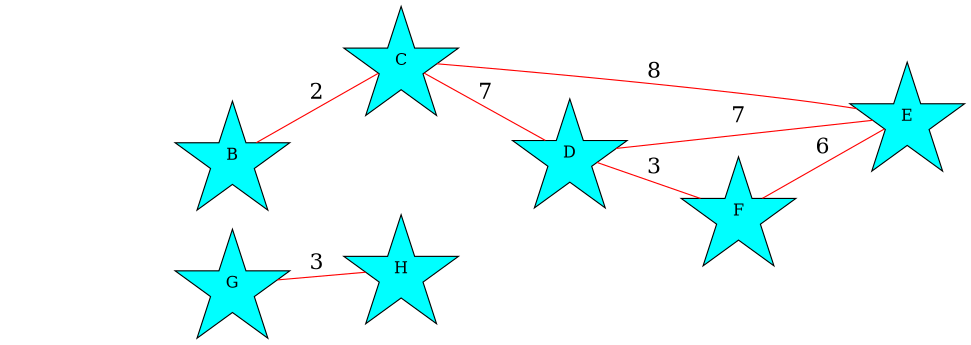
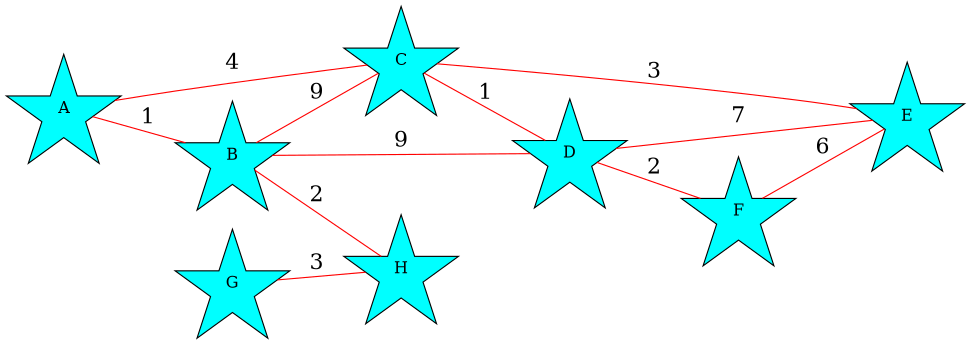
(654, 72) -> (654, 72)
(317, 93) -> (317, 93)
(485, 93) -> (485, 93)
none -> (64, 109)
none -> (401, 155)
(654, 168) -> (654, 168)
none -> (318, 213)
